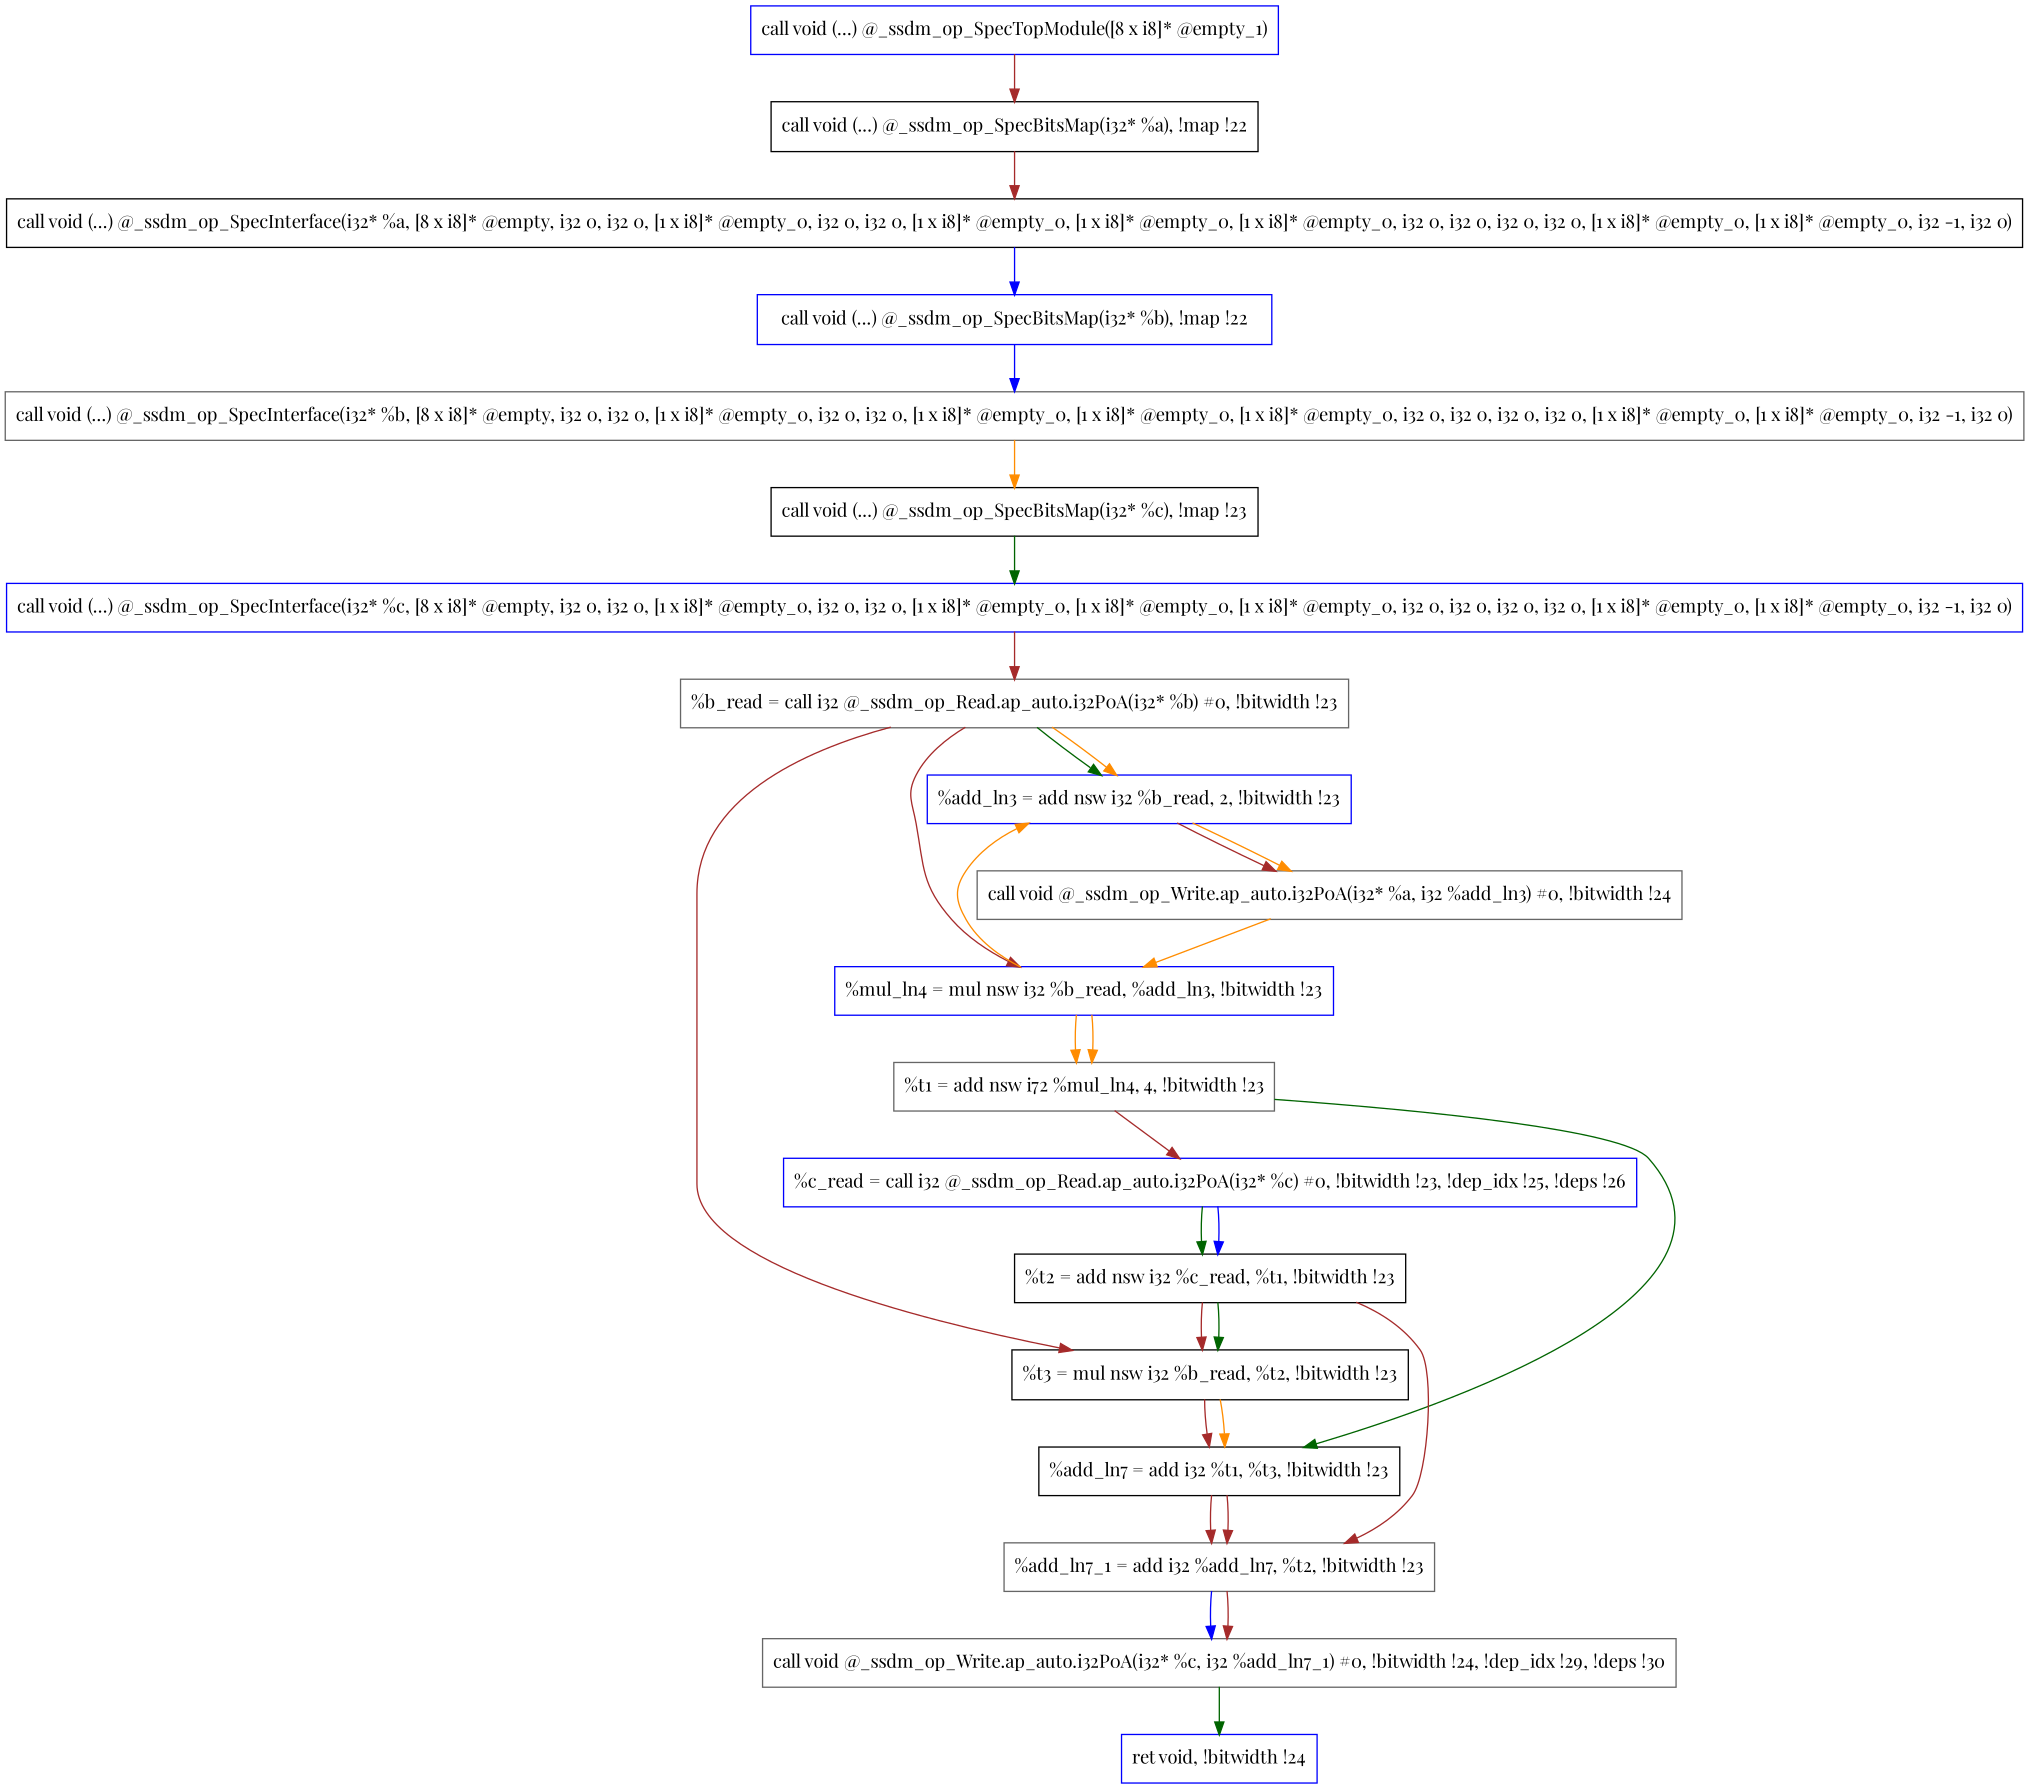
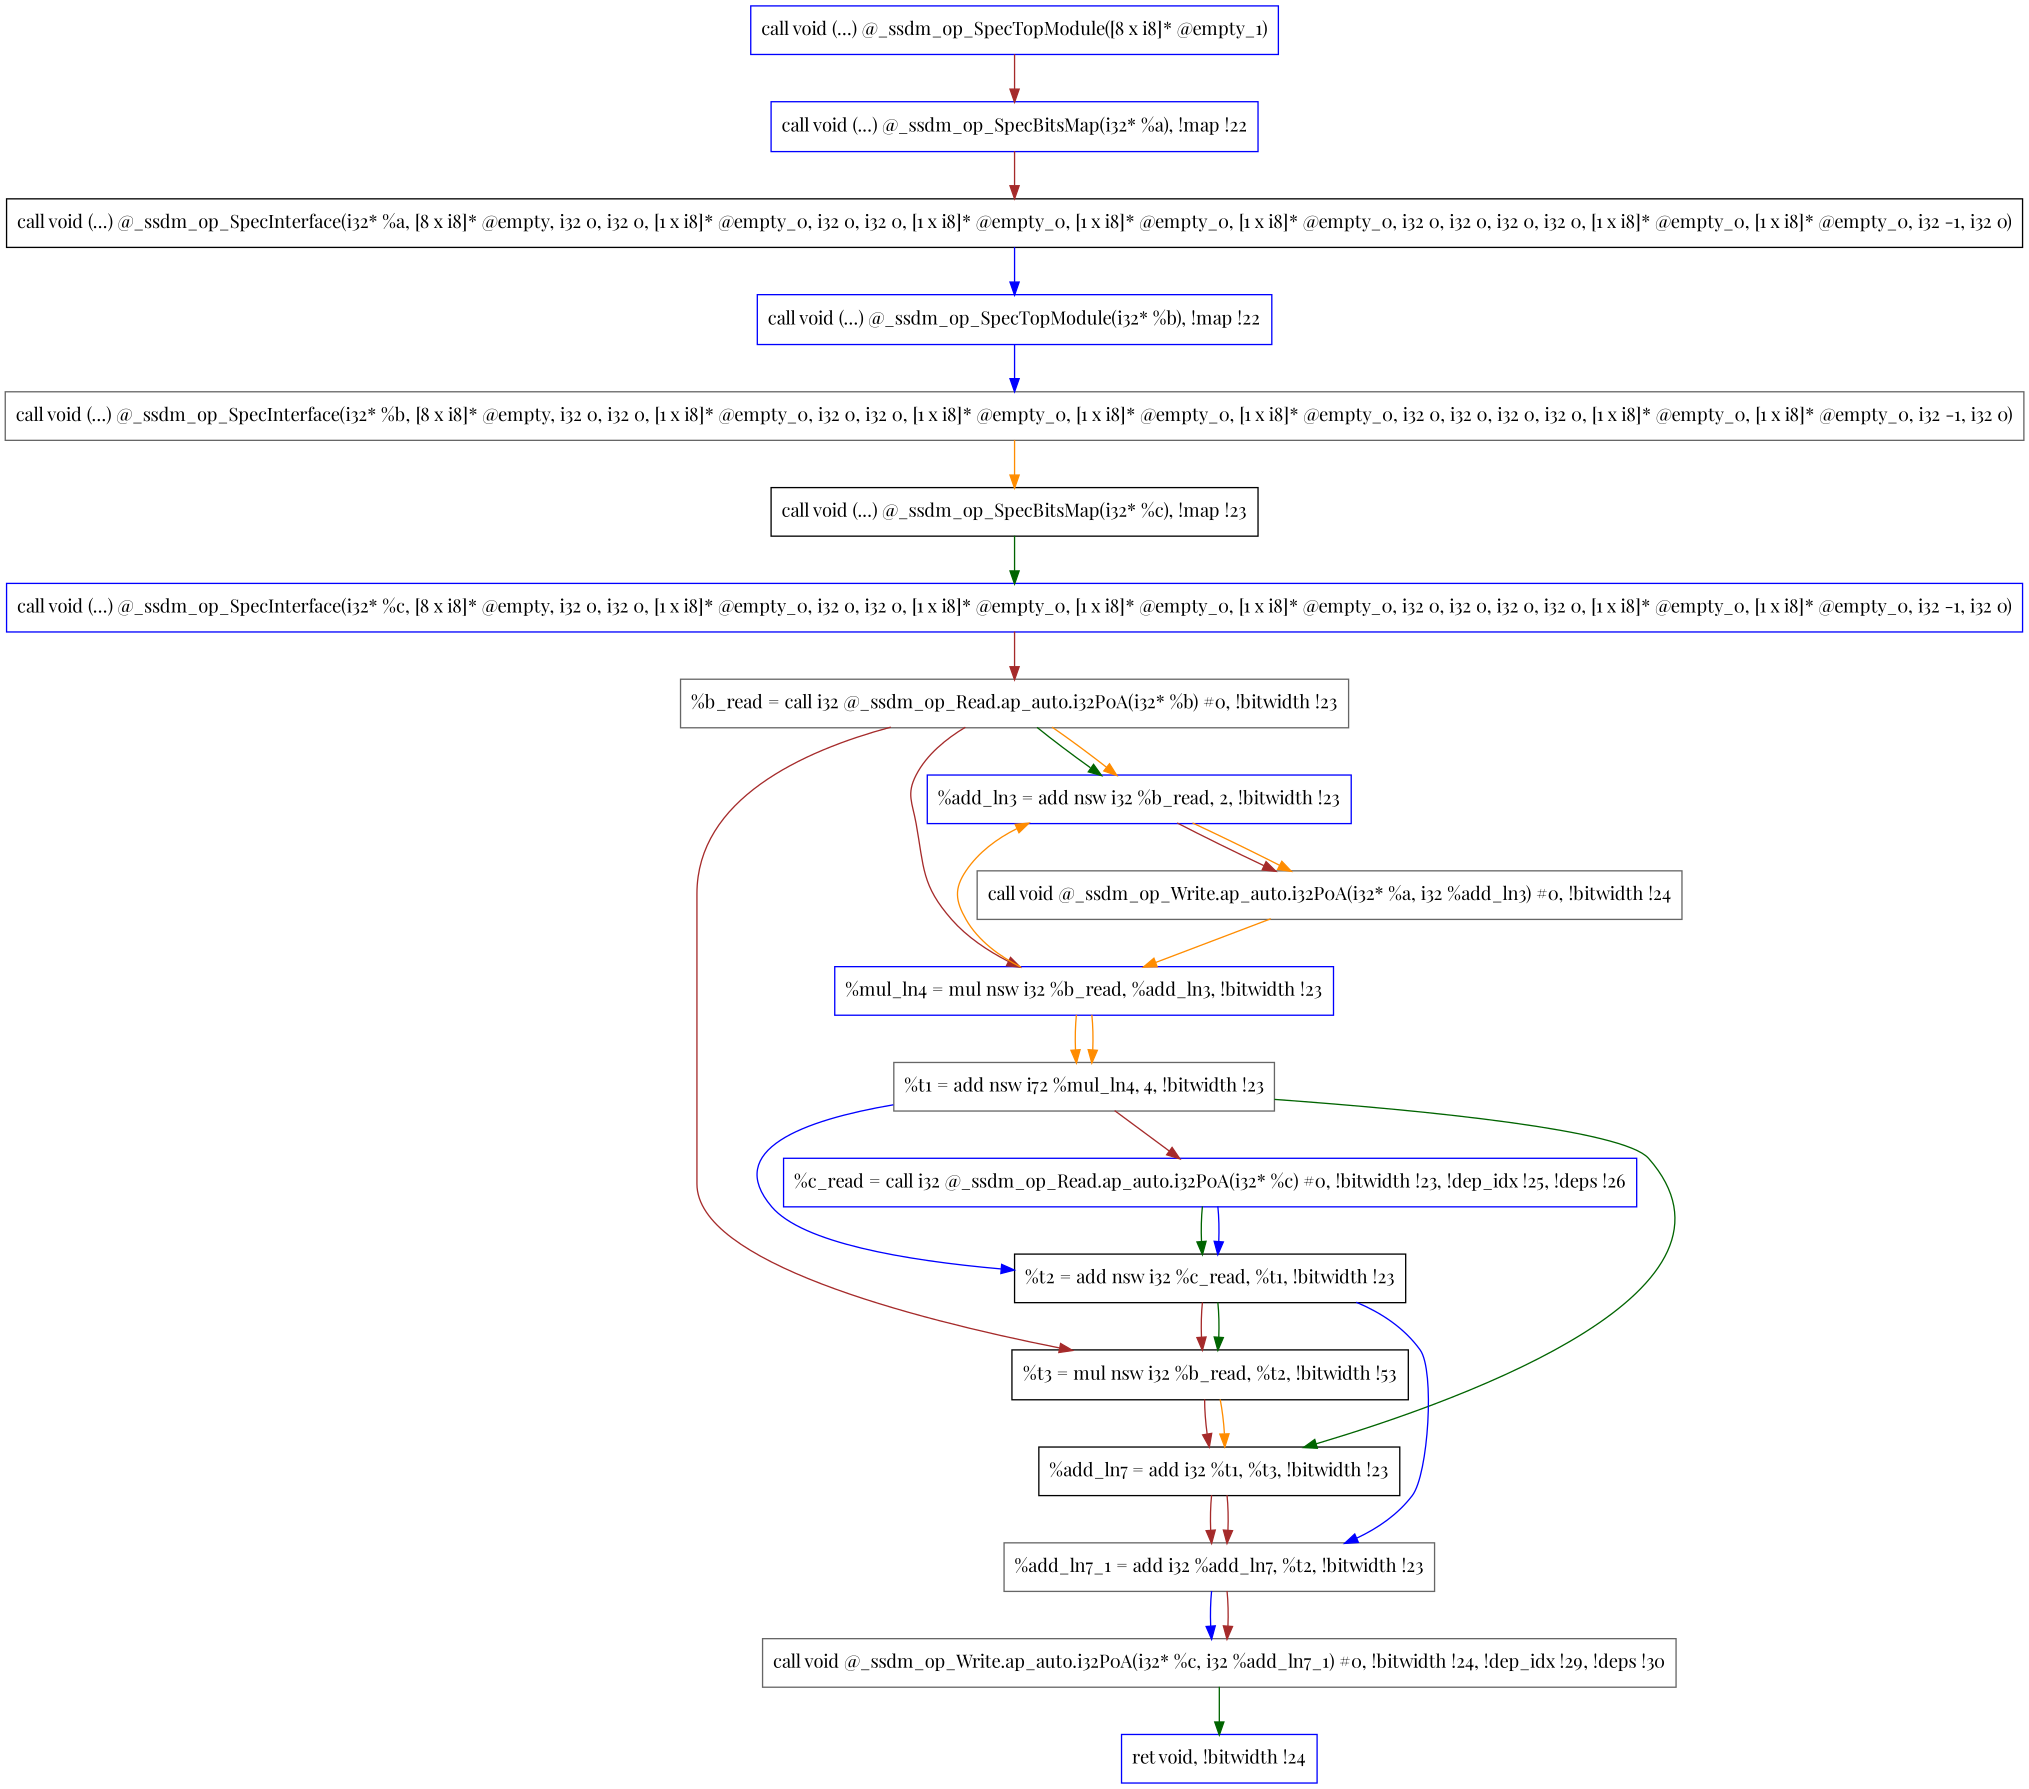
(1015, 127) -> (1015, 127)
(1015, 320) -> (1015, 320)
none -> (789, 1221)
(1210, 1375) -> (1210, 1375)
(1428, 1418) -> (1428, 1418)
